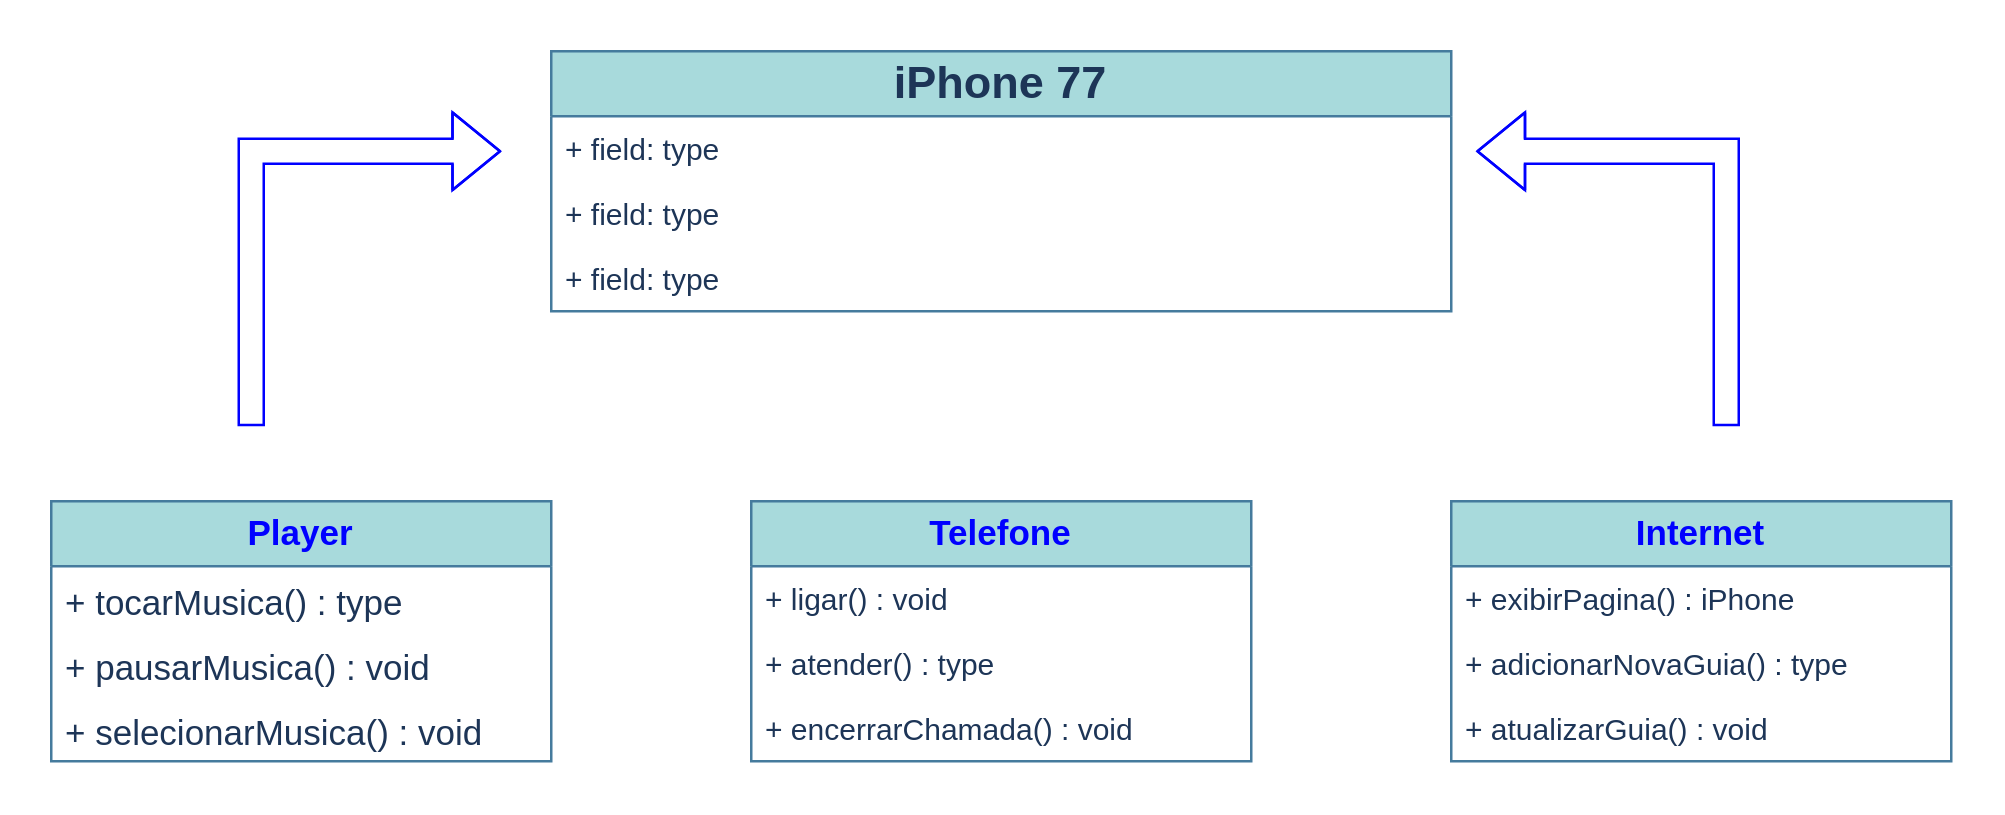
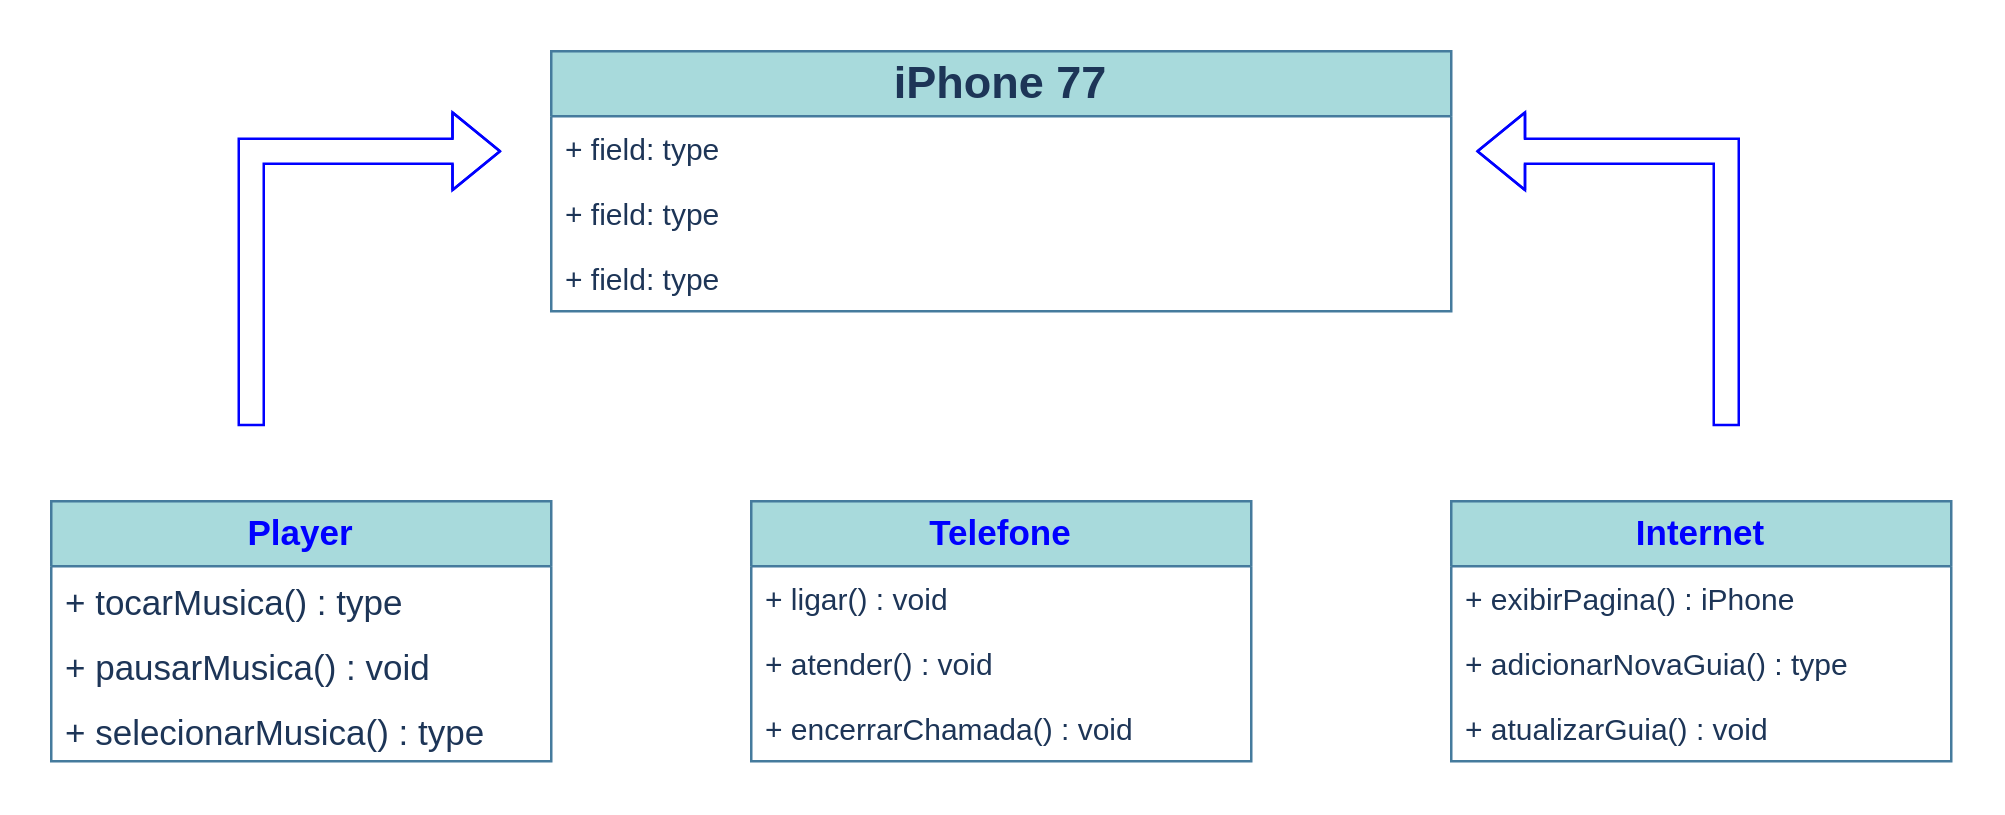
(902, 667) -> (898, 667)
(262, 732) -> (266, 732)
